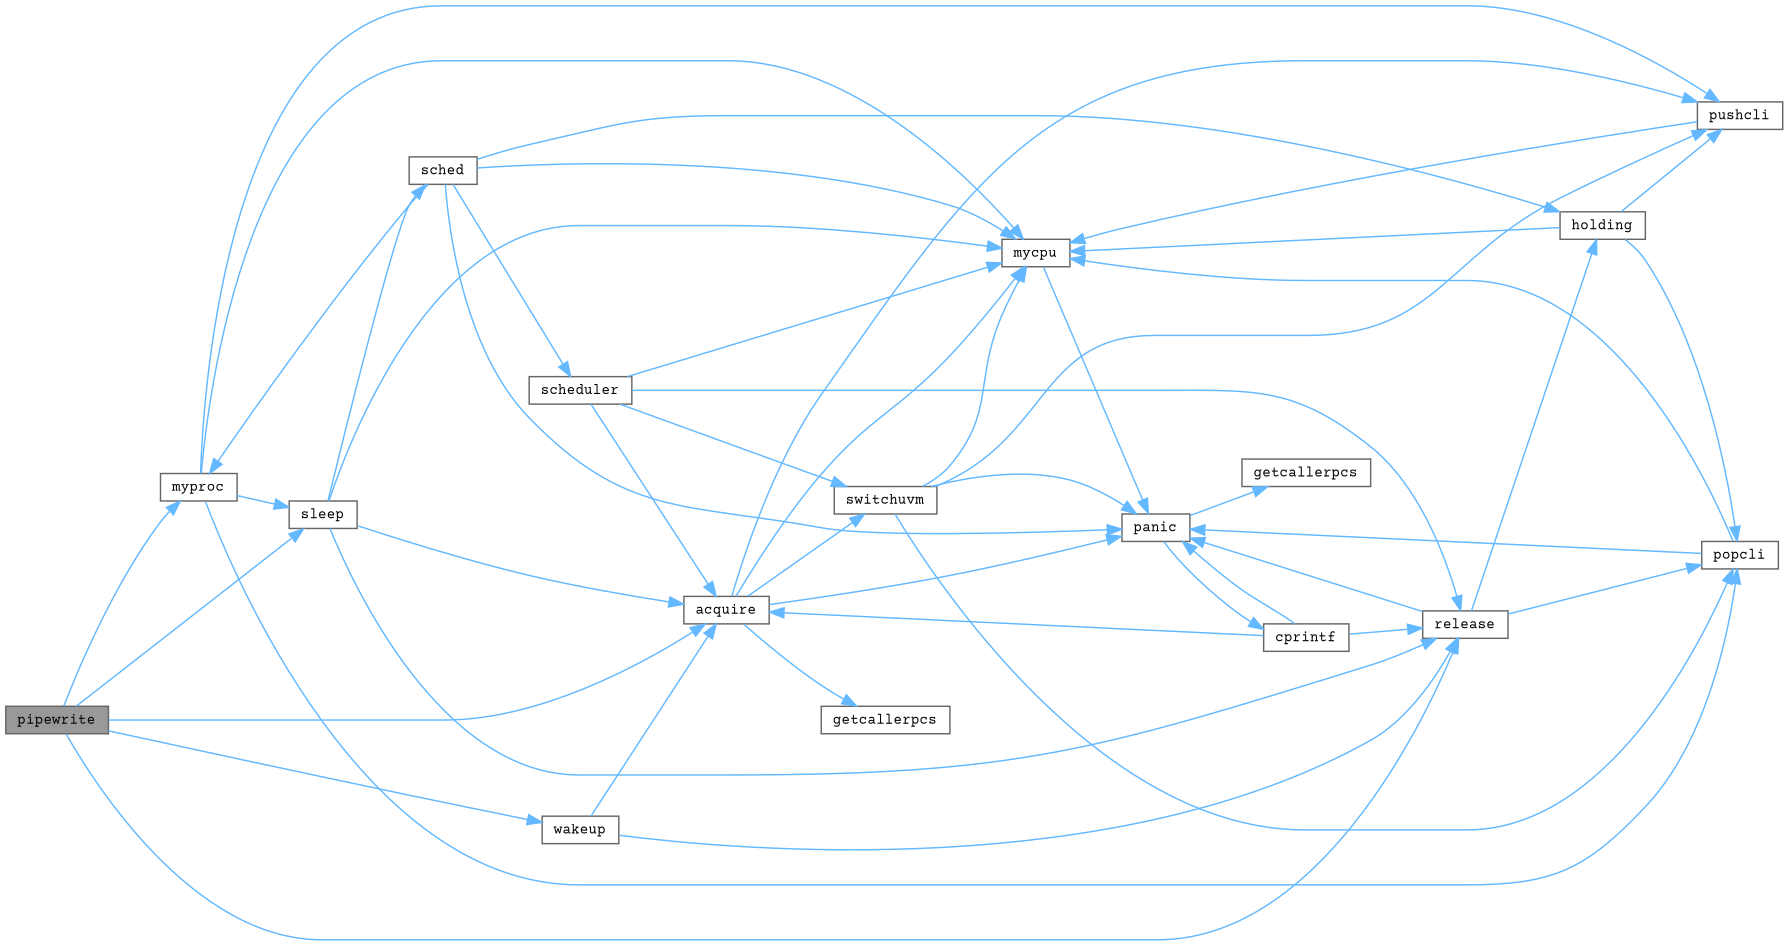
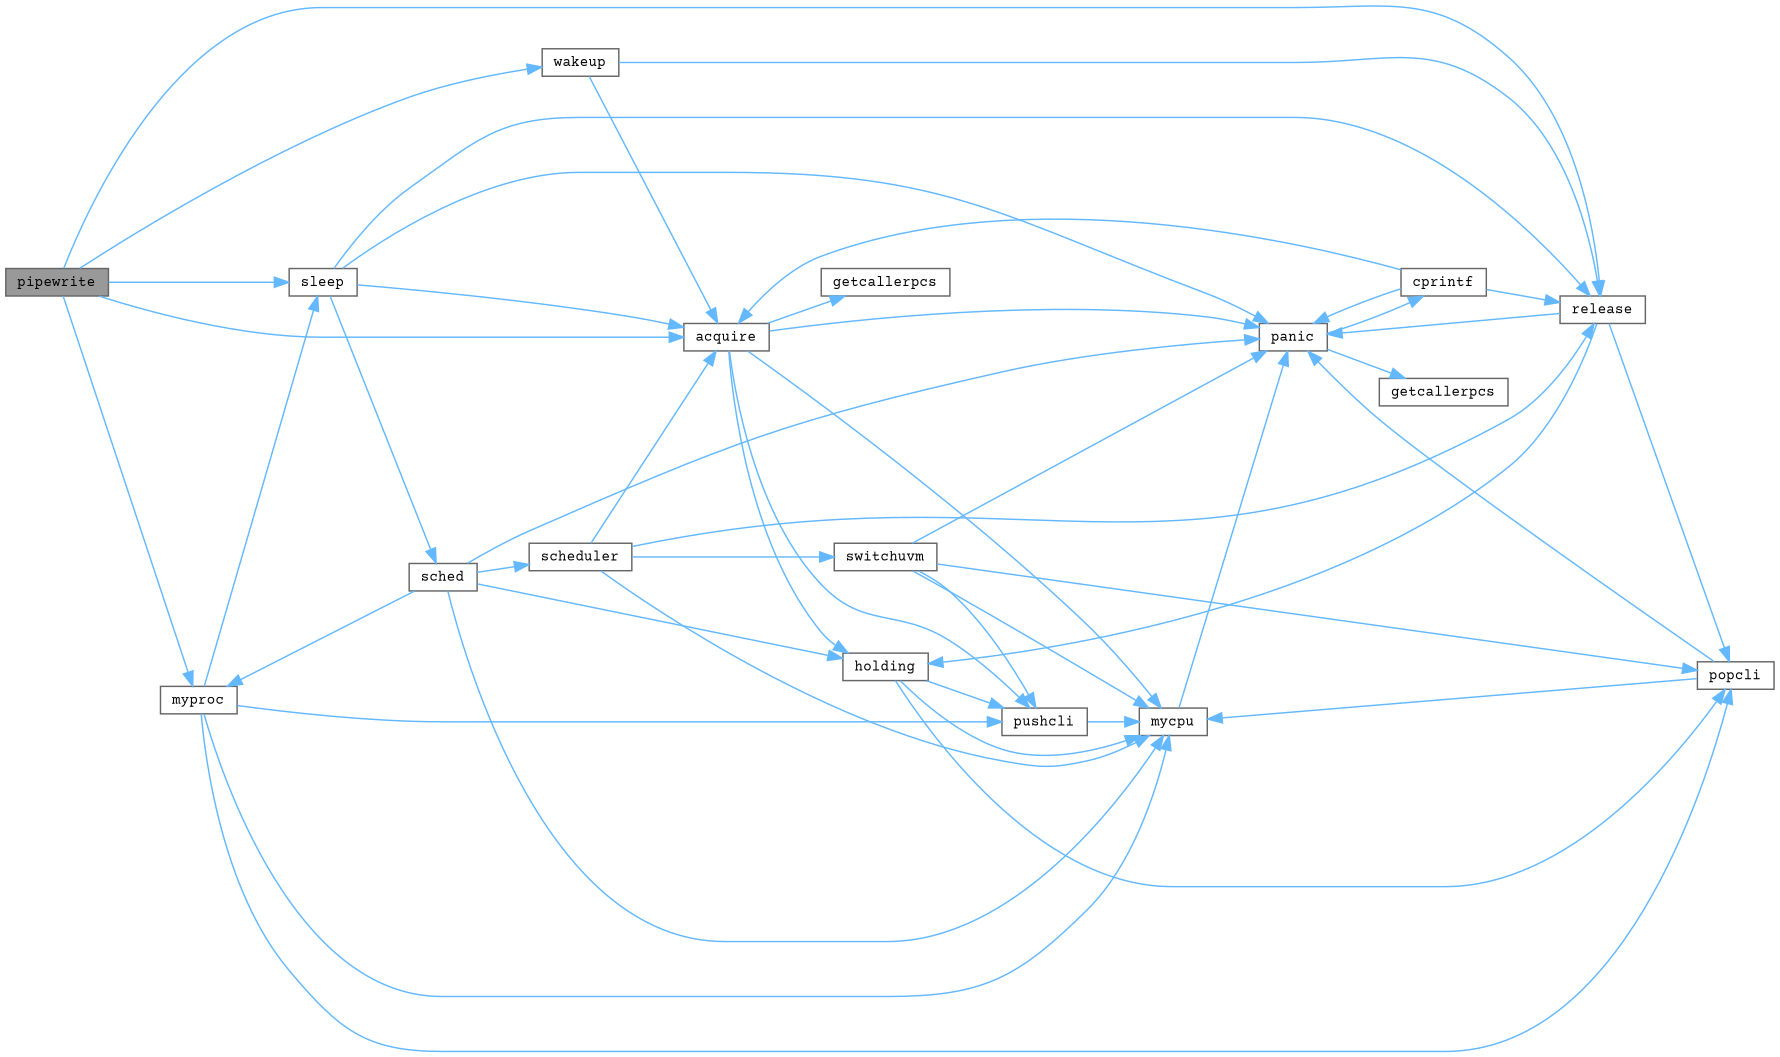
(587, 226) -> (800, 174)
(800, 559) -> (758, 508)
